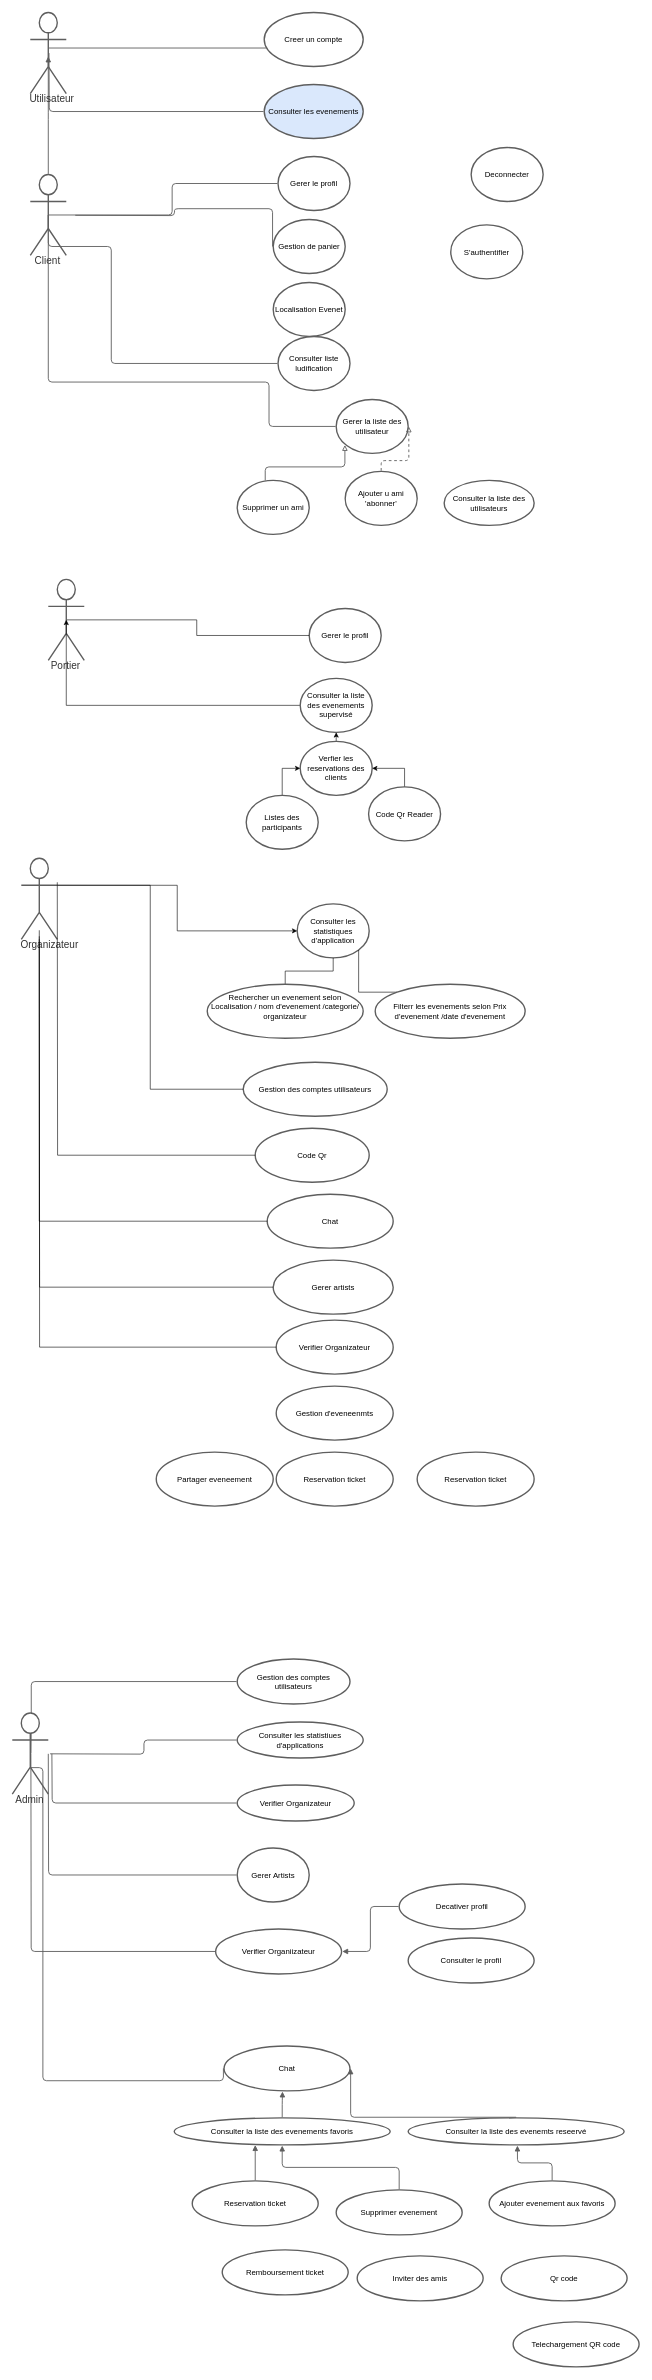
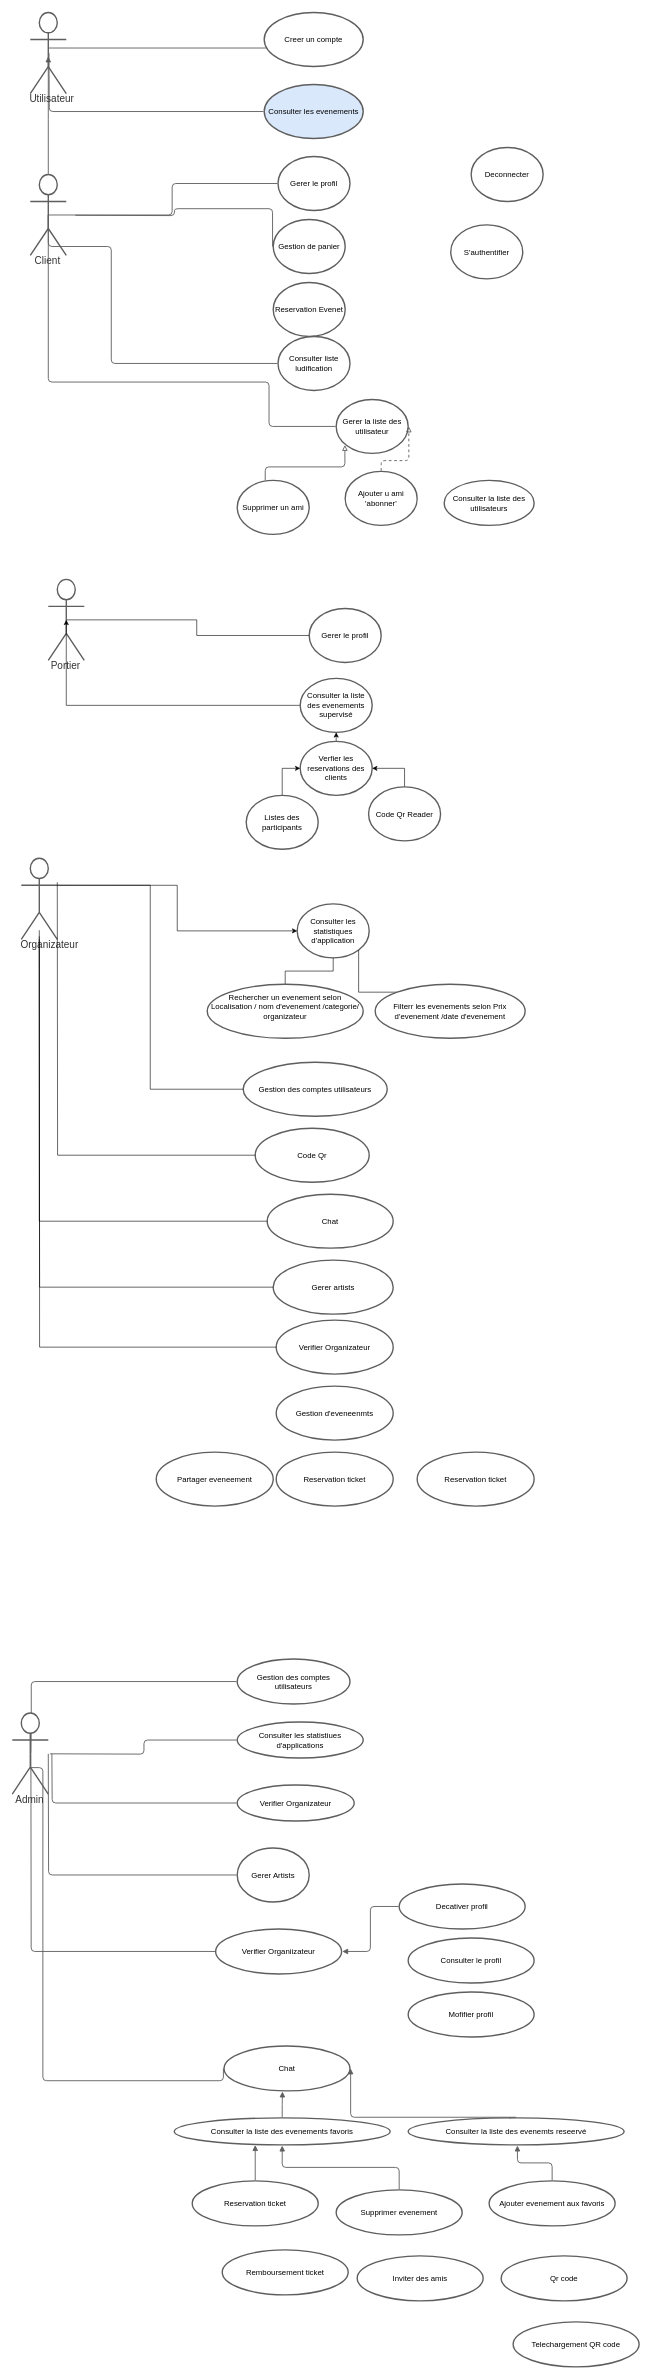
(309, 309) -> (309, 309)
none -> (471, 2015)
